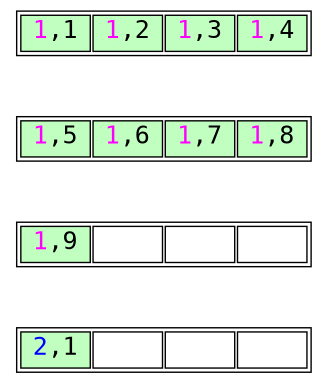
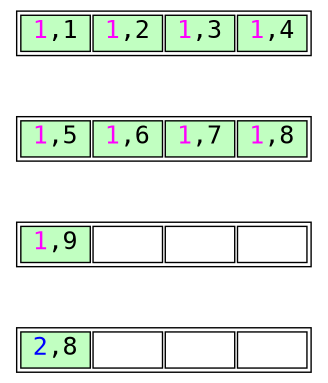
(63, 347) -> (63, 347)
